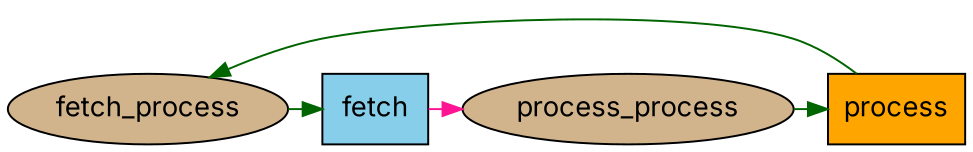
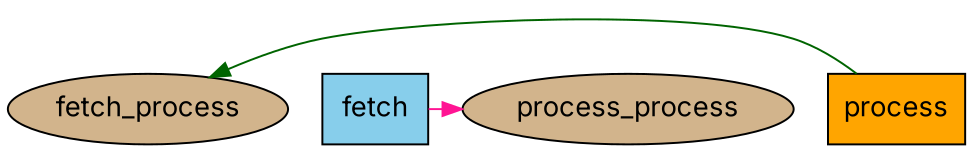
(295, 109) -> none
(801, 109) -> none
